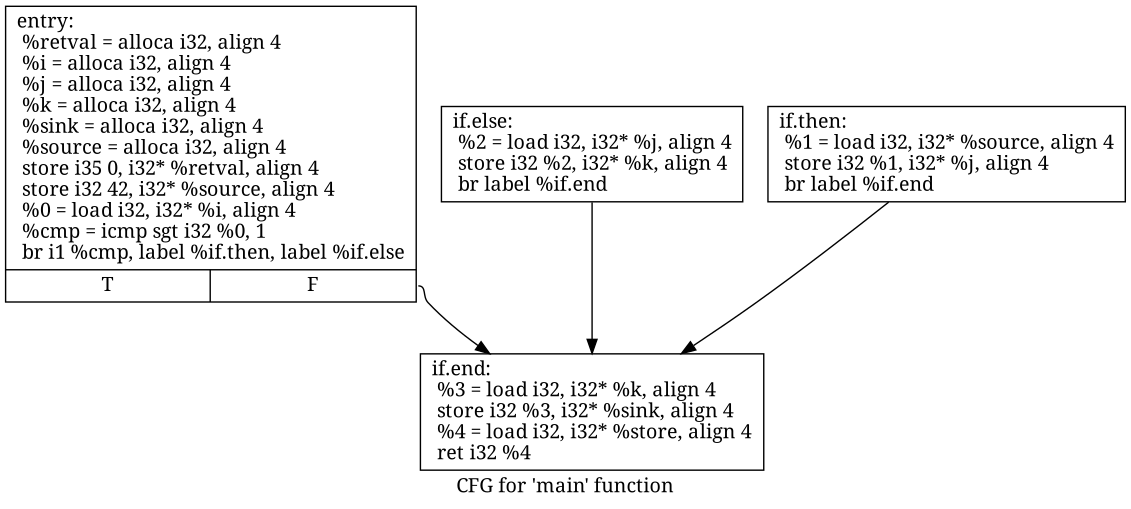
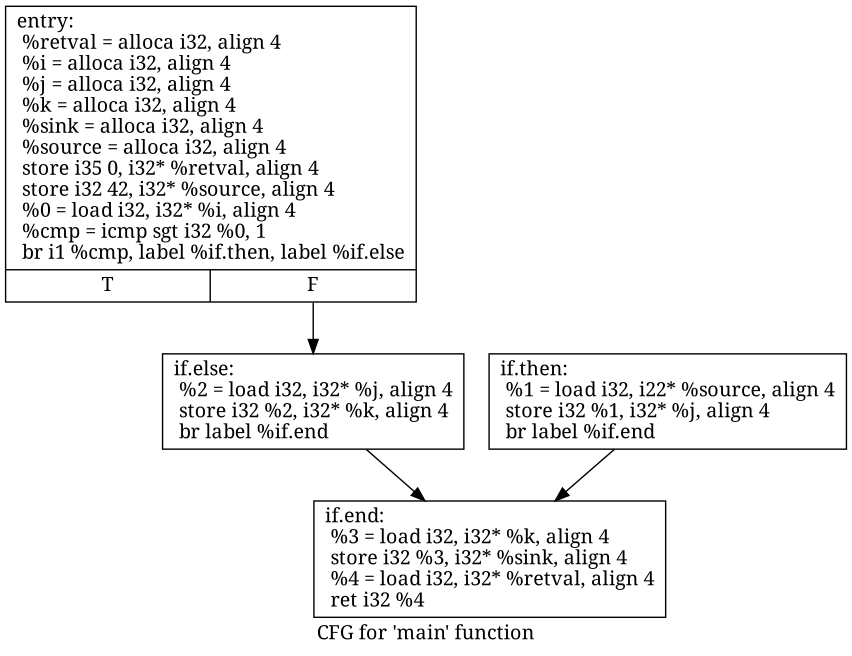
(947, 143) -> (668, 390)
(444, 318) -> (313, 321)
(592, 432) -> (490, 579)
